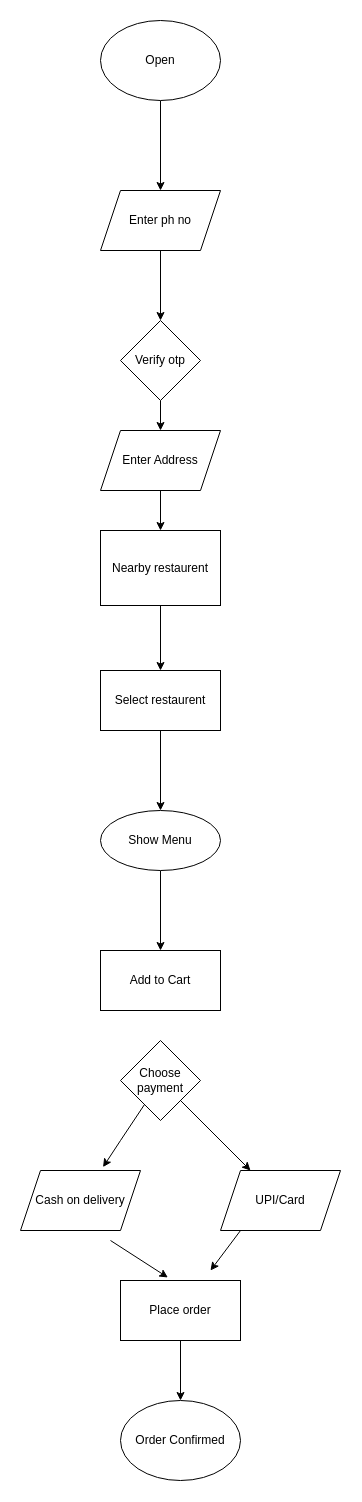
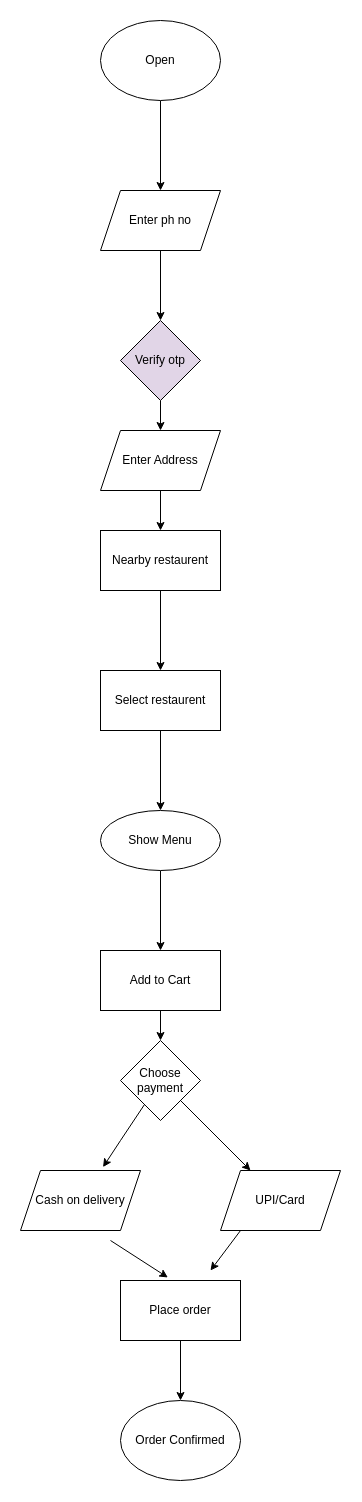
(161, 361) -> (161, 361)
(161, 568) -> (161, 561)
none -> (161, 1030)
